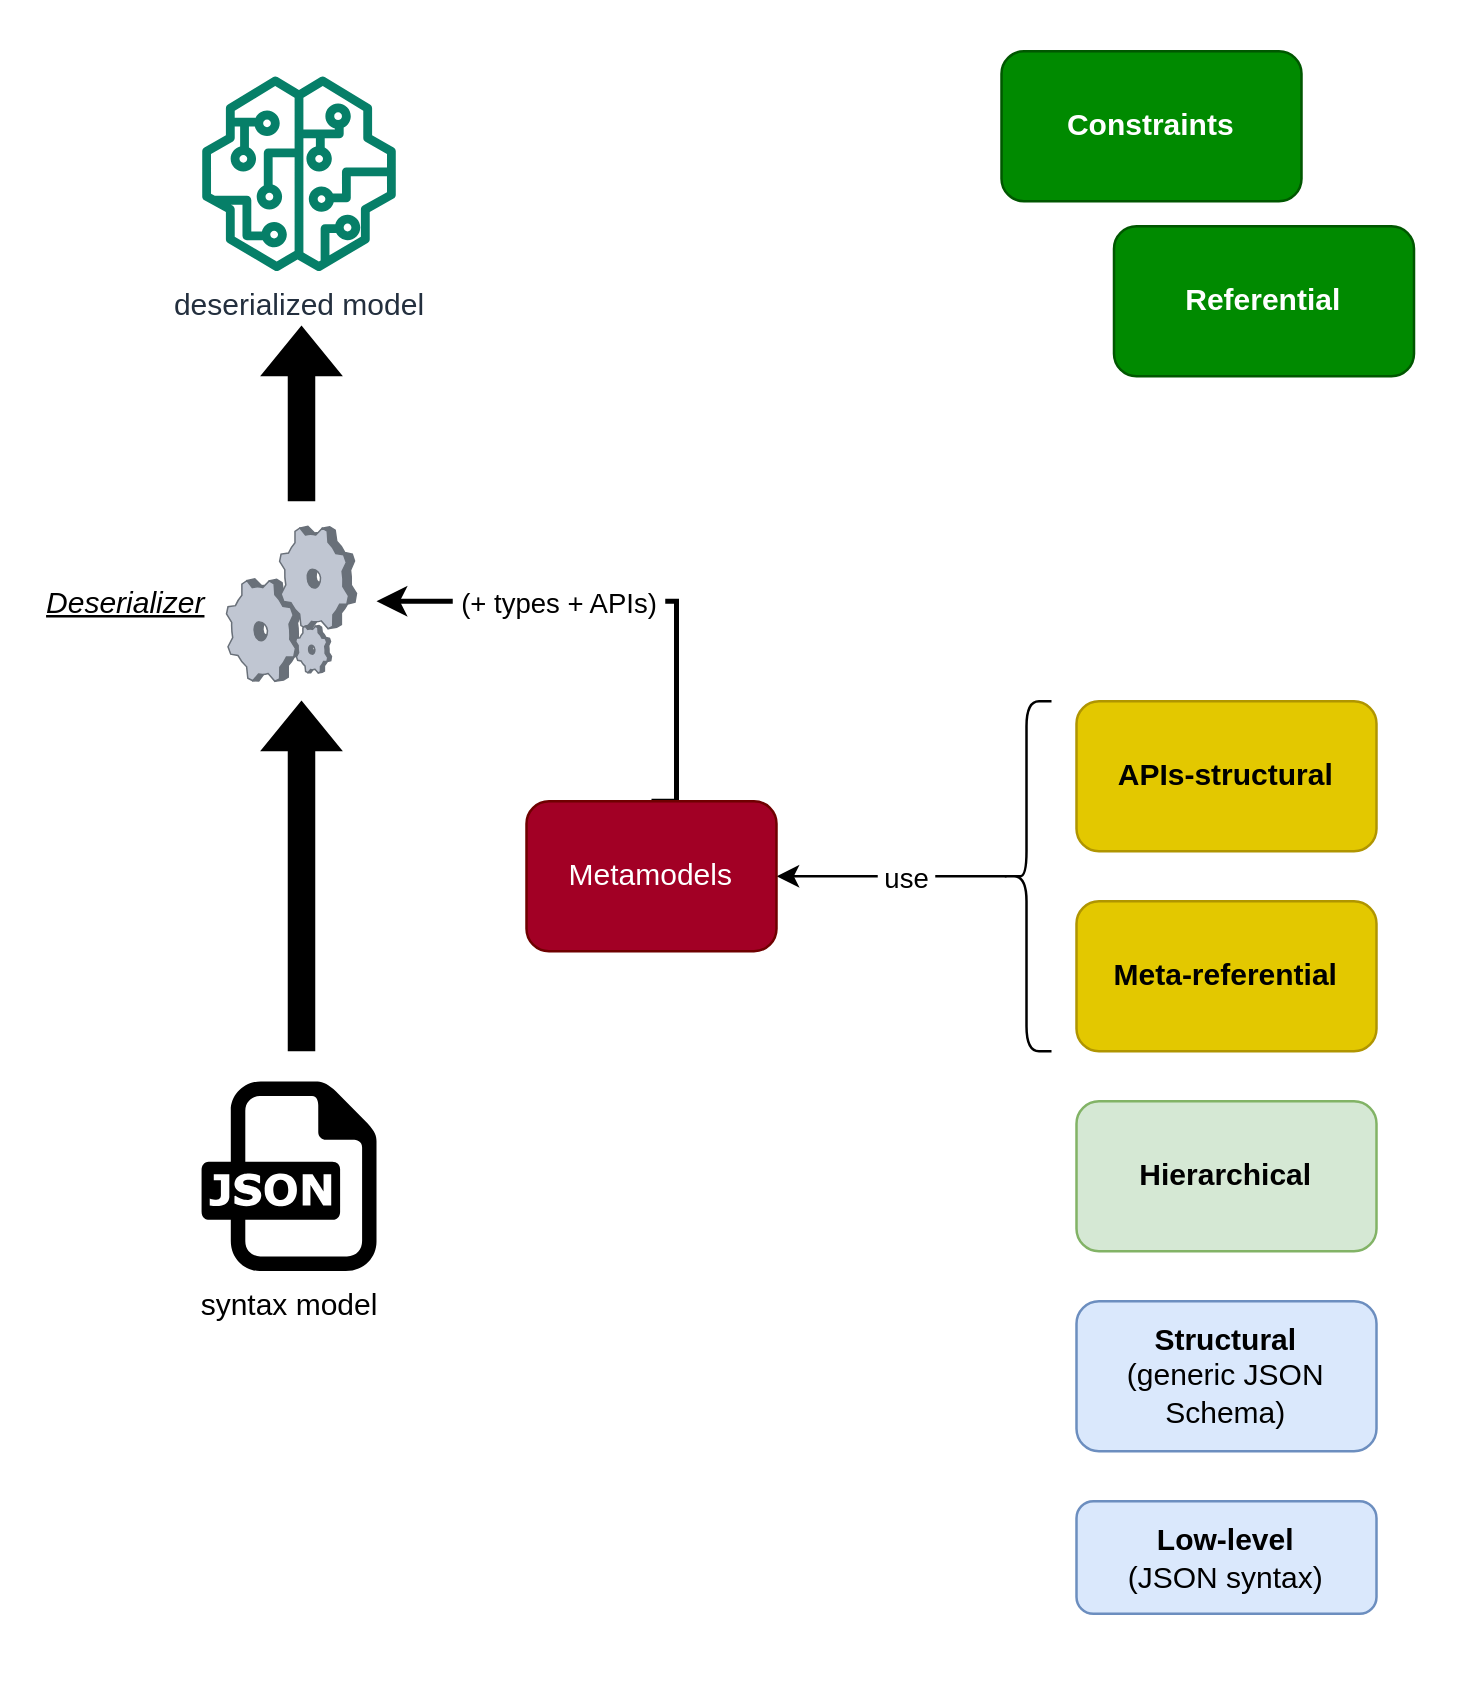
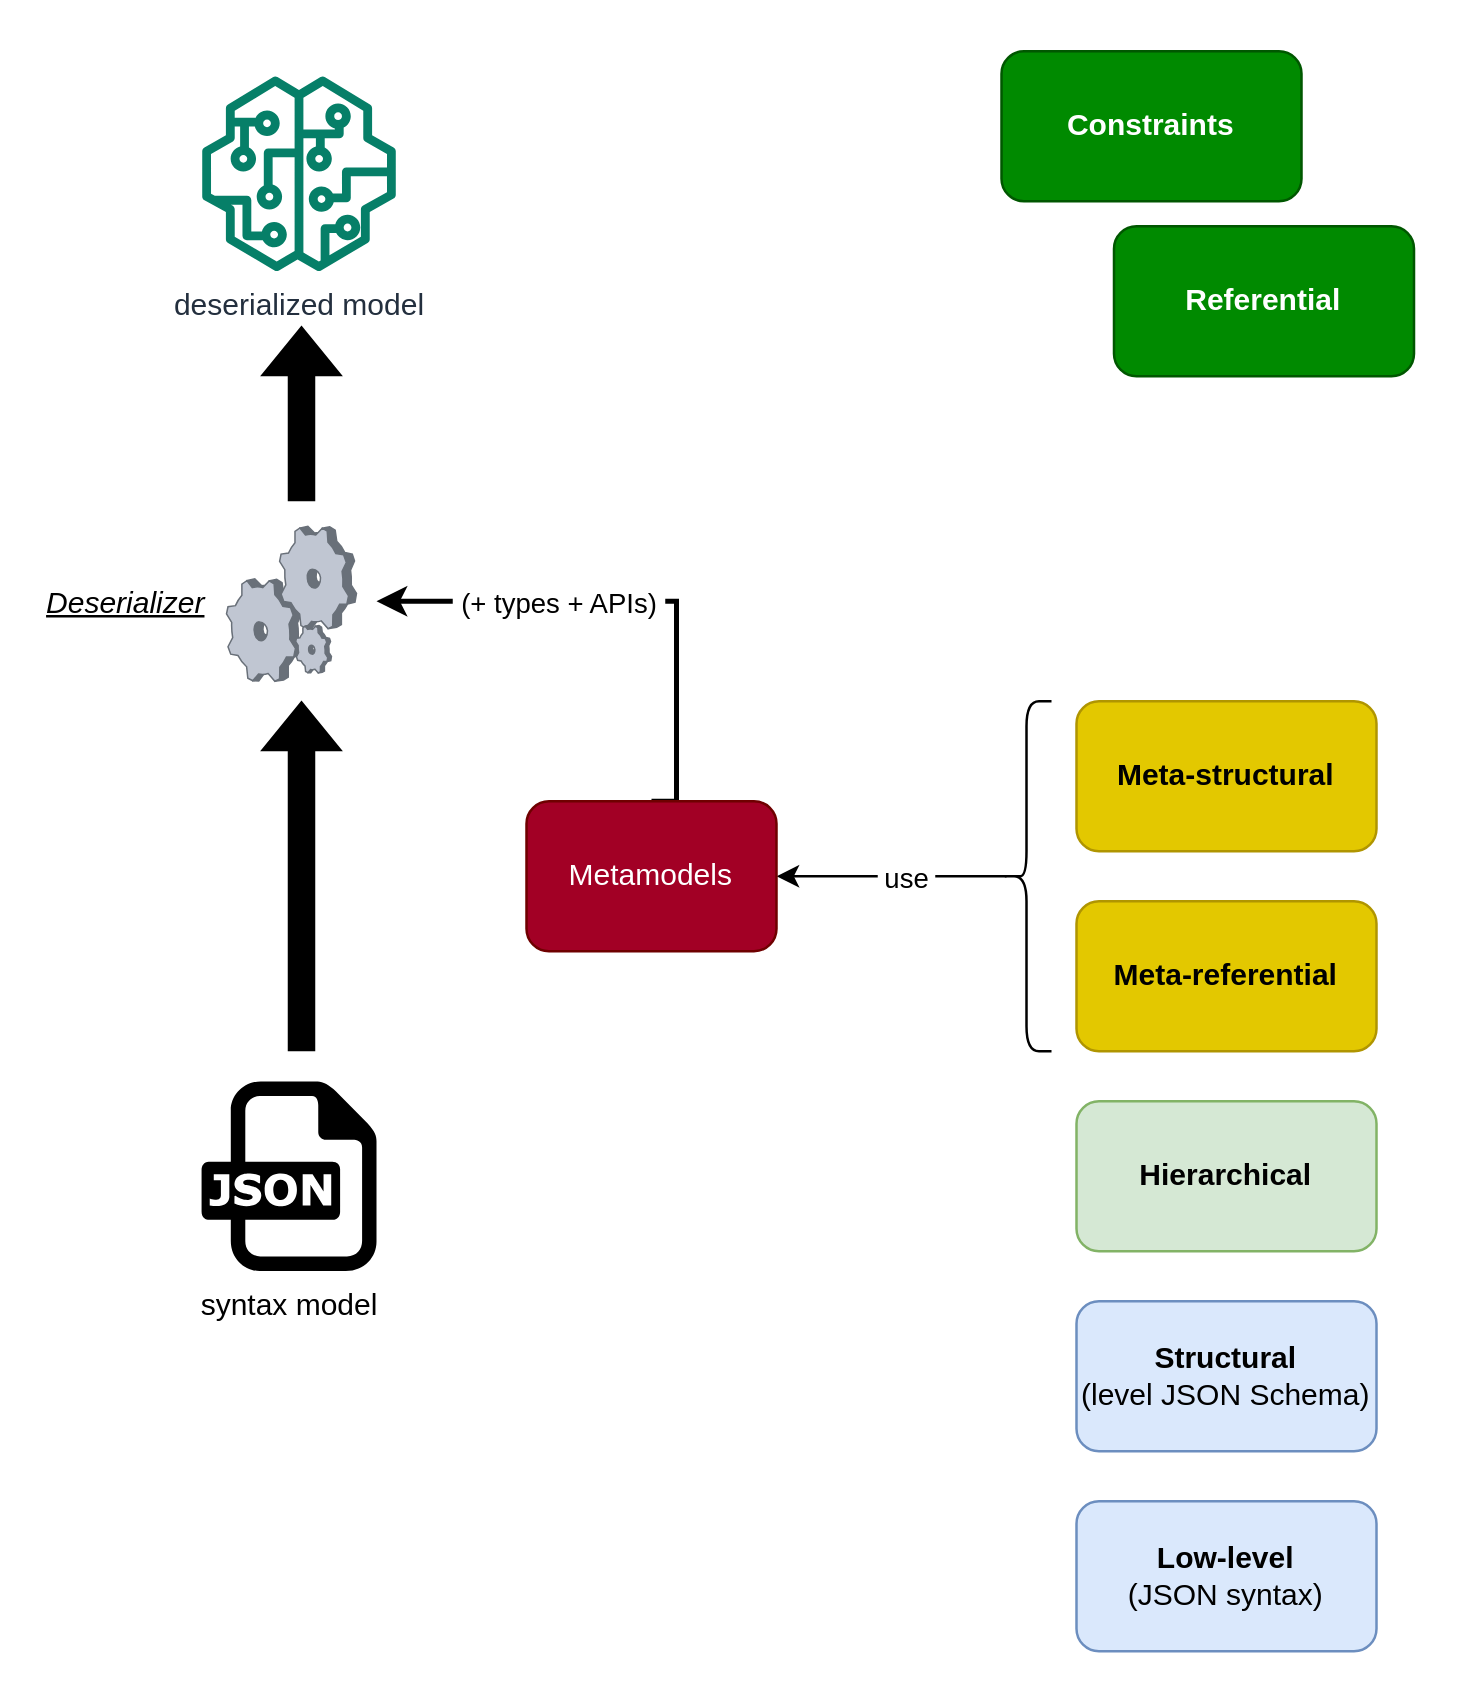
(1226, 776) -> (1226, 776)
(1226, 1376) -> (1226, 1376)
(1226, 1558) -> (1226, 1576)
